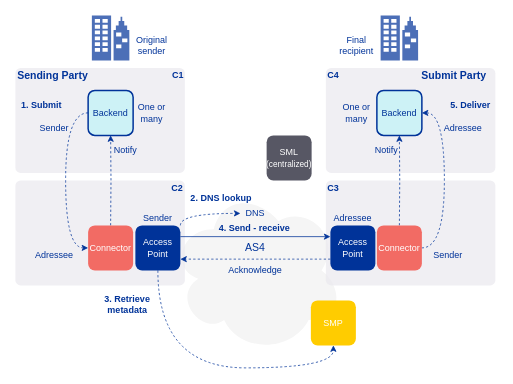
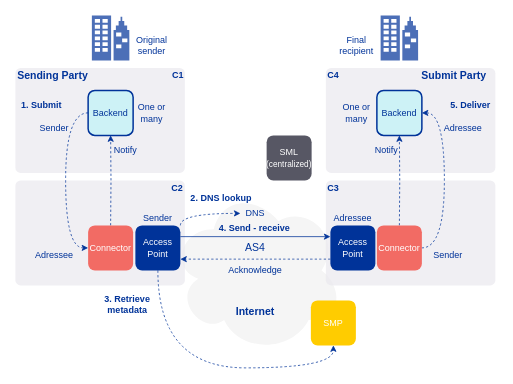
none -> (255, 312)
